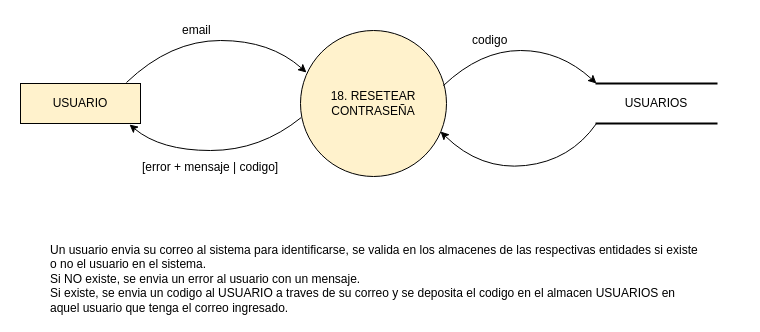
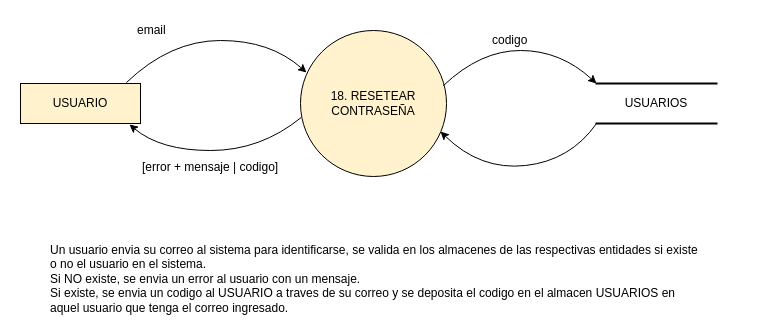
(206, 31) -> (161, 31)
(496, 41) -> (516, 41)
